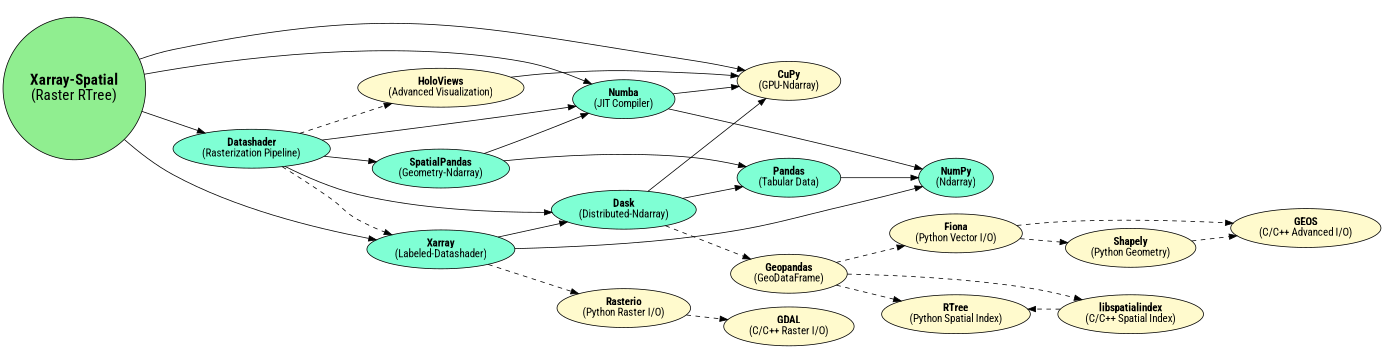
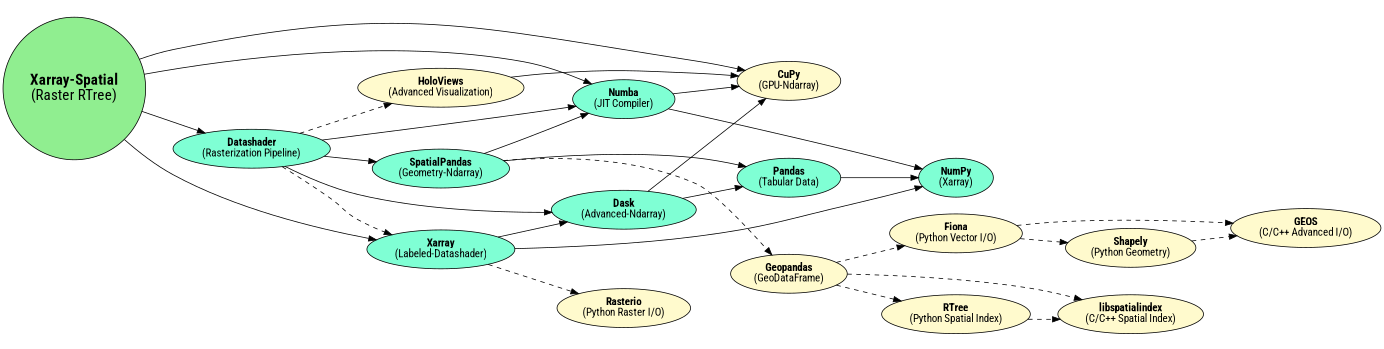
(956, 182) -> (956, 182)
(624, 214) -> (624, 214)
(704, 241) -> (649, 168)
(1048, 309) -> (1040, 319)
(789, 326) -> none
